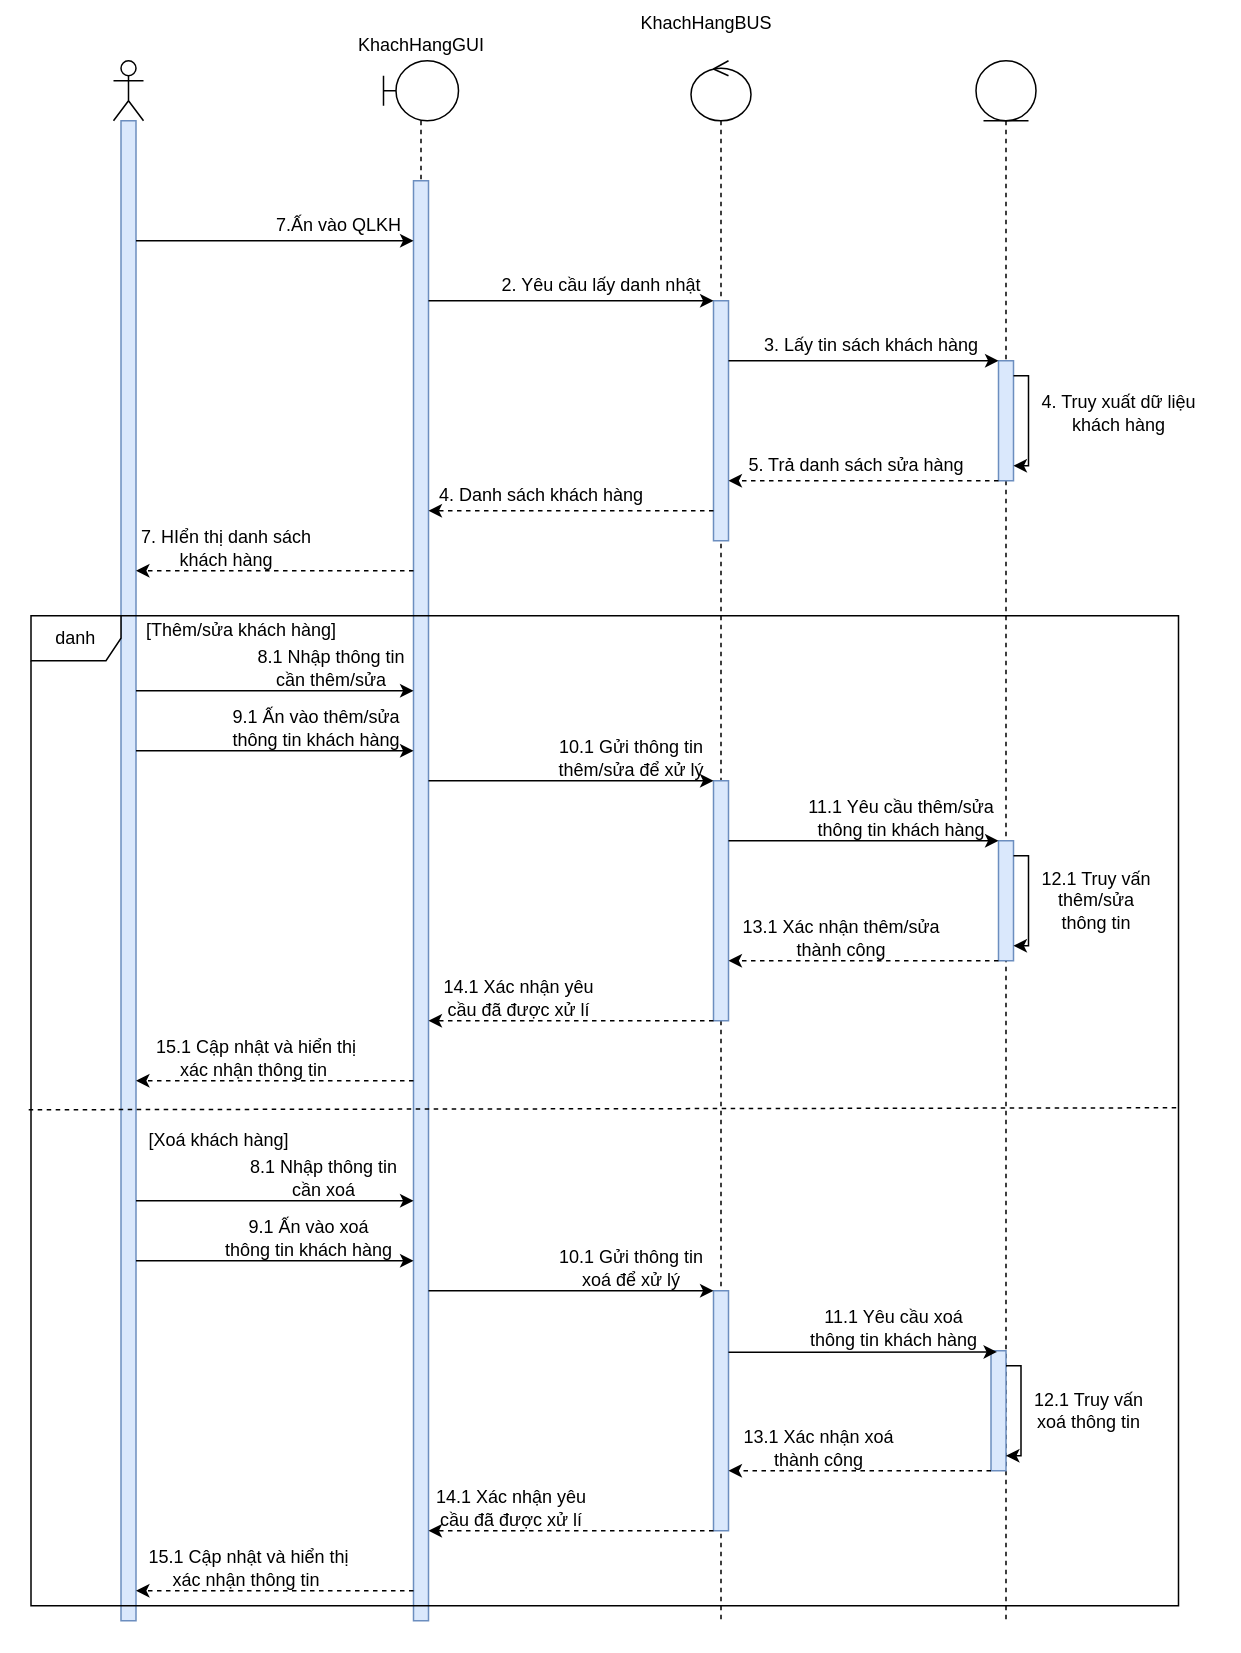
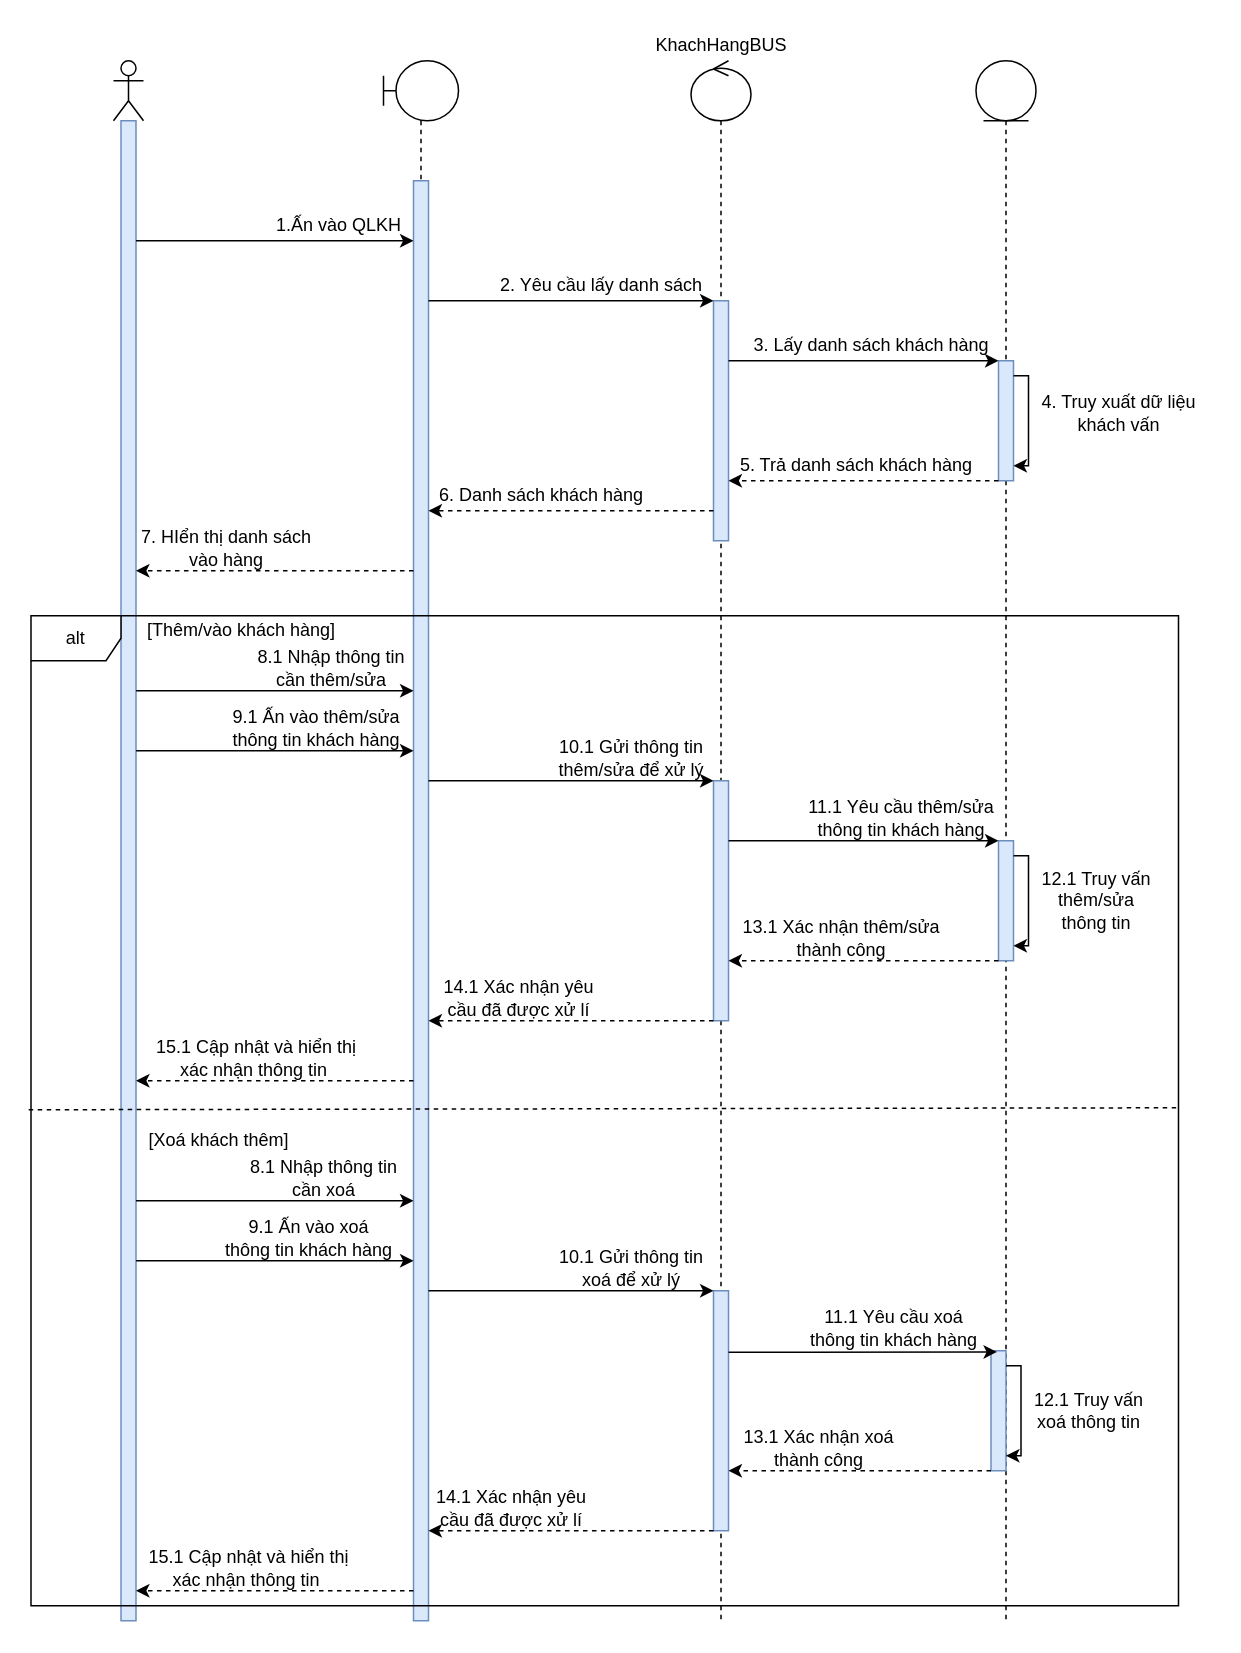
(706, 23) -> (721, 46)
(421, 46) -> none
(339, 226) -> (339, 226)
(602, 286) -> (602, 286)
(872, 346) -> (872, 346)
(1119, 413) -> (1119, 413)
(857, 466) -> (857, 466)
(542, 496) -> (542, 496)
(227, 548) -> (227, 548)
(242, 631) -> (242, 631)
(76, 638) -> (76, 638)
(219, 1141) -> (219, 1141)
